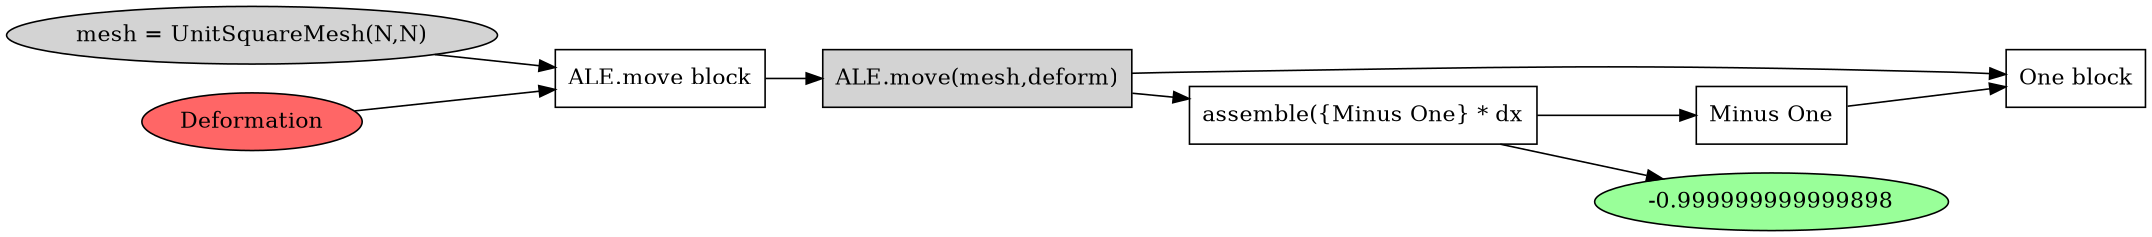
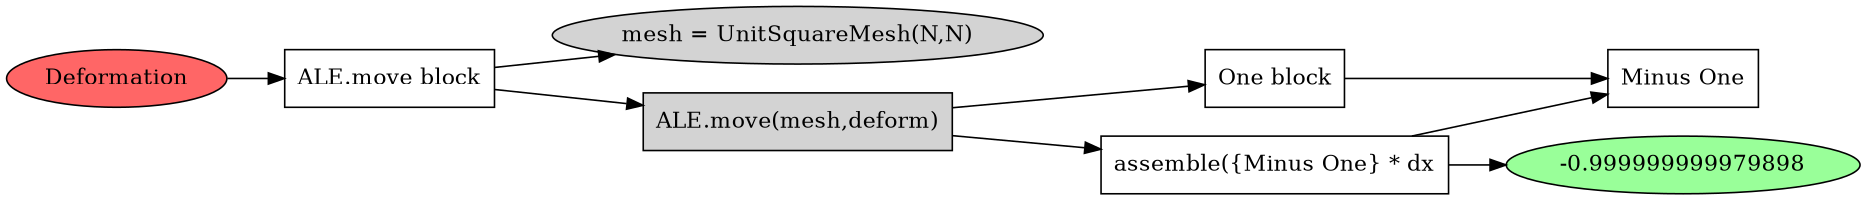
(487, 60) -> (547, 62)
(1919, 98) -> (1468, 78)
(1772, 202) -> (1683, 165)
